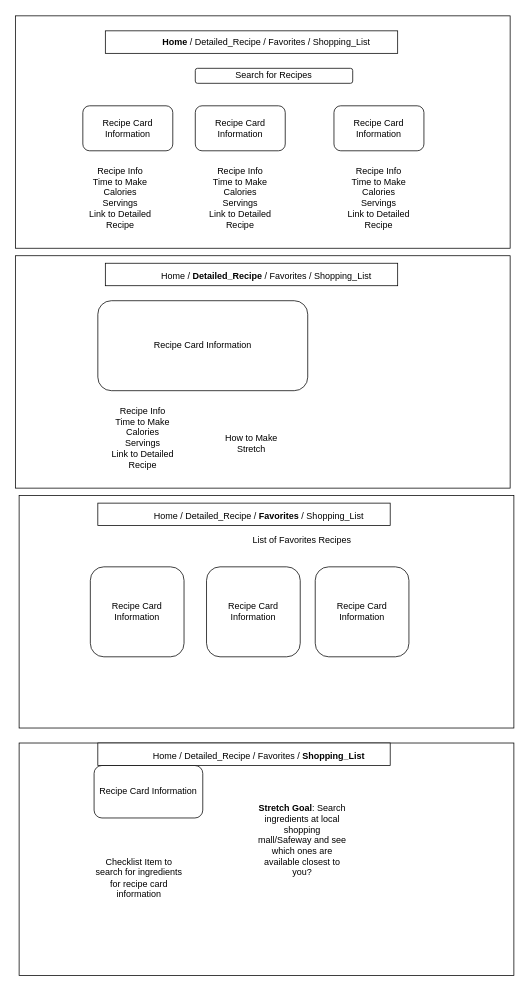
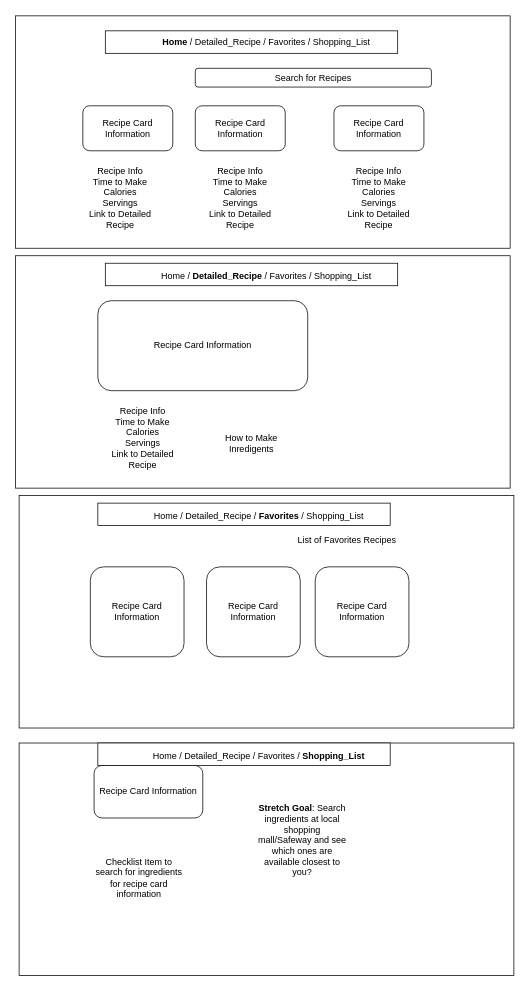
(274, 75) -> (314, 77)
(252, 443) -> (252, 443)
(302, 540) -> (347, 540)
